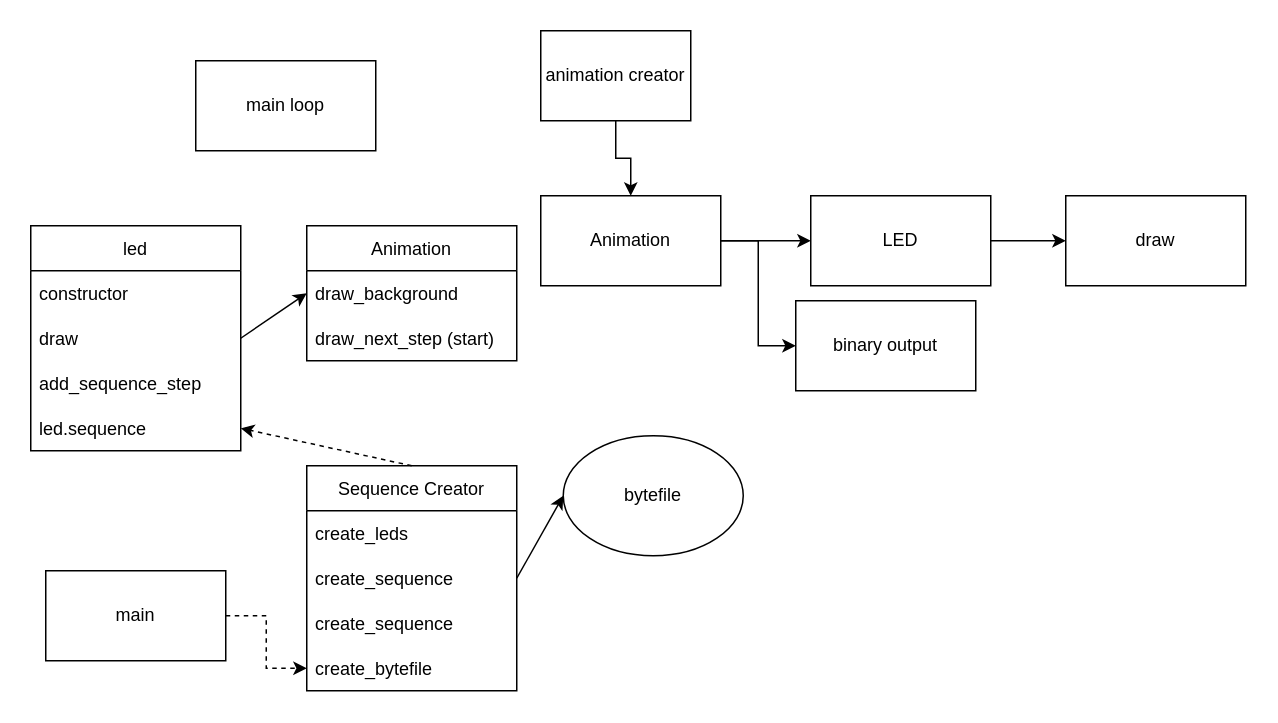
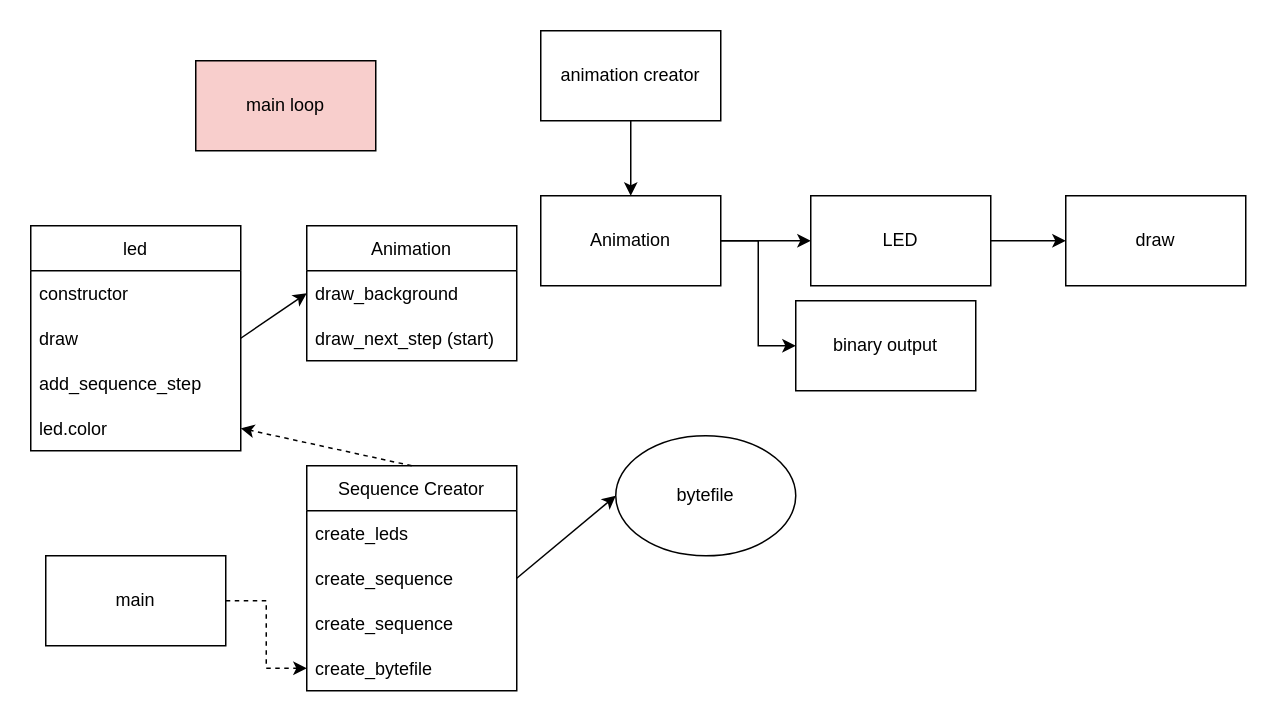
(616, 76) -> (631, 76)
(286, 106) -> (286, 106)
(95, 429) -> (77, 429)
(653, 496) -> (706, 496)
(136, 616) -> (136, 601)
